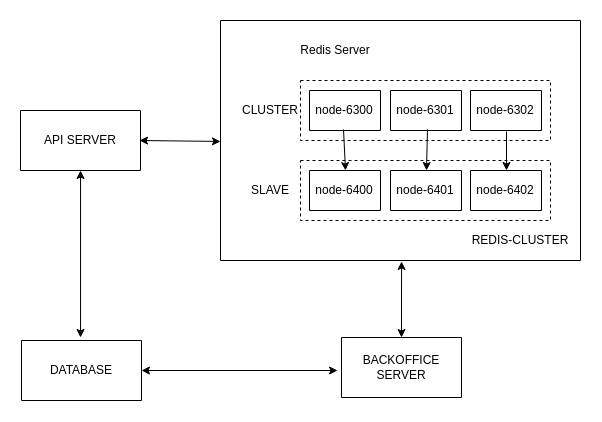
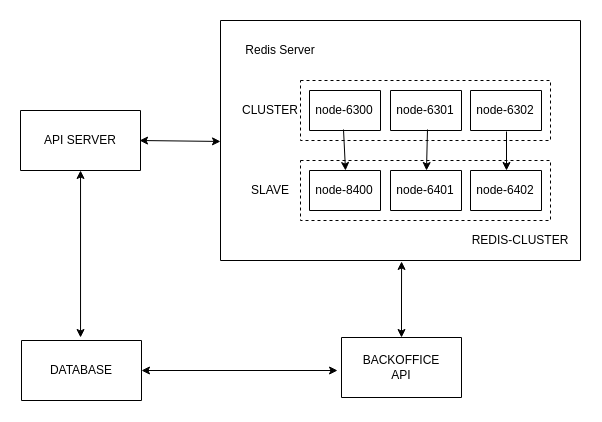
(336, 51) -> (281, 51)
(345, 191) -> (345, 191)
(402, 368) -> (402, 368)
